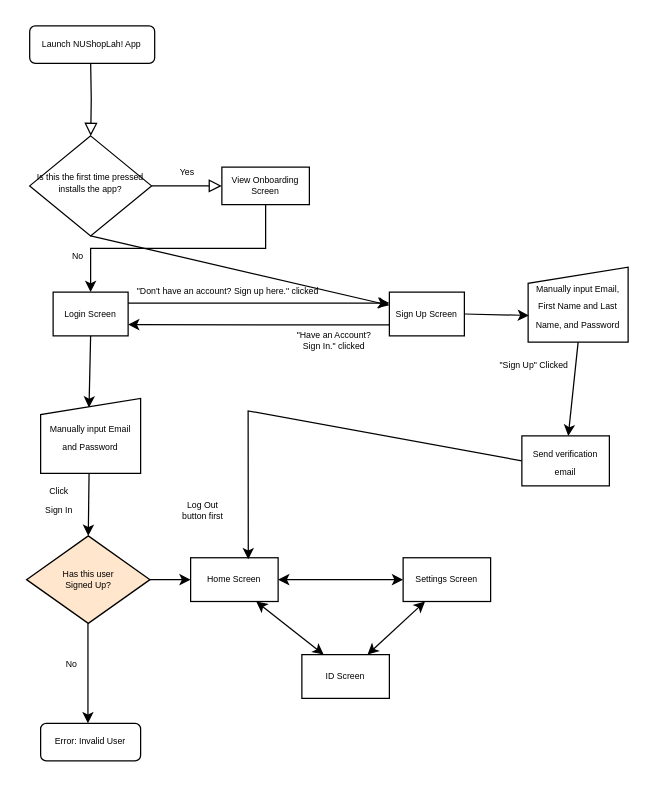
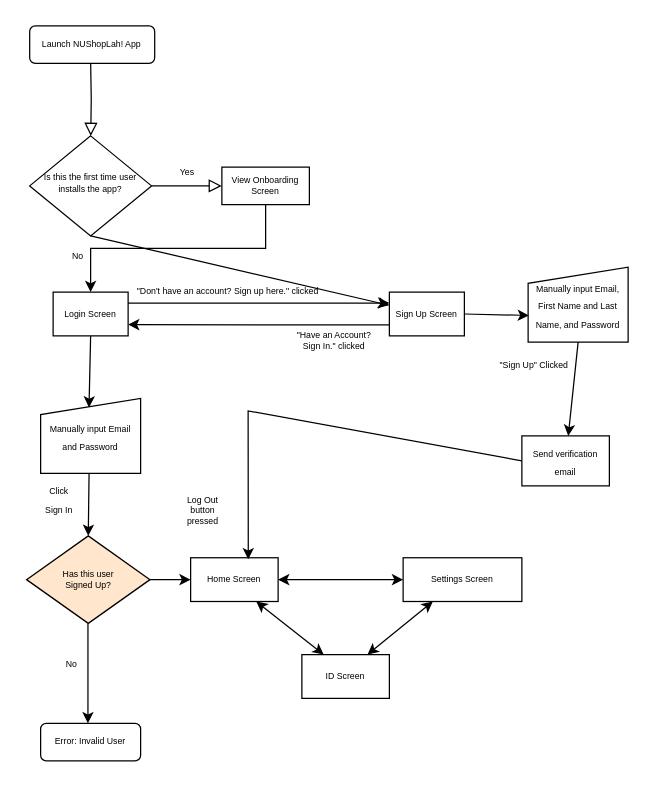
(91, 183) -> (91, 183)
(203, 511) -> (203, 511)
(447, 579) -> (463, 579)
